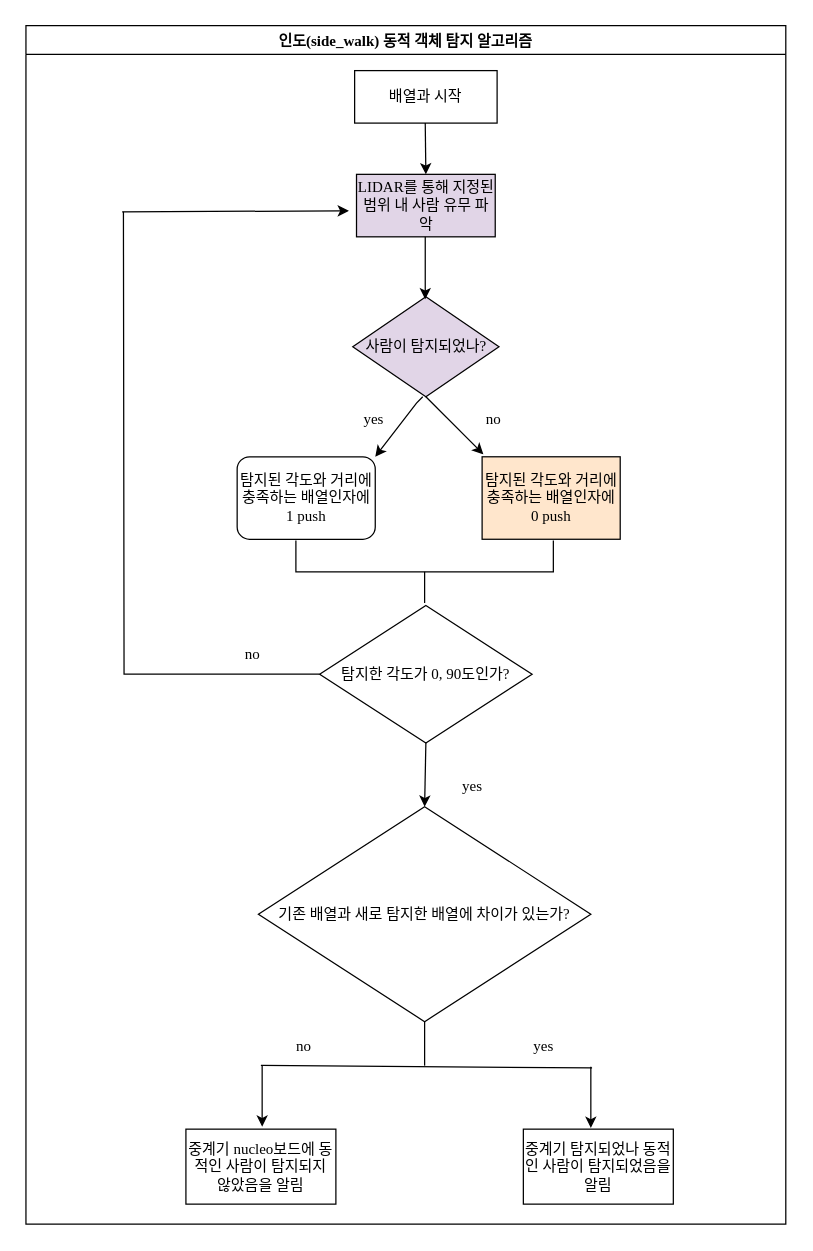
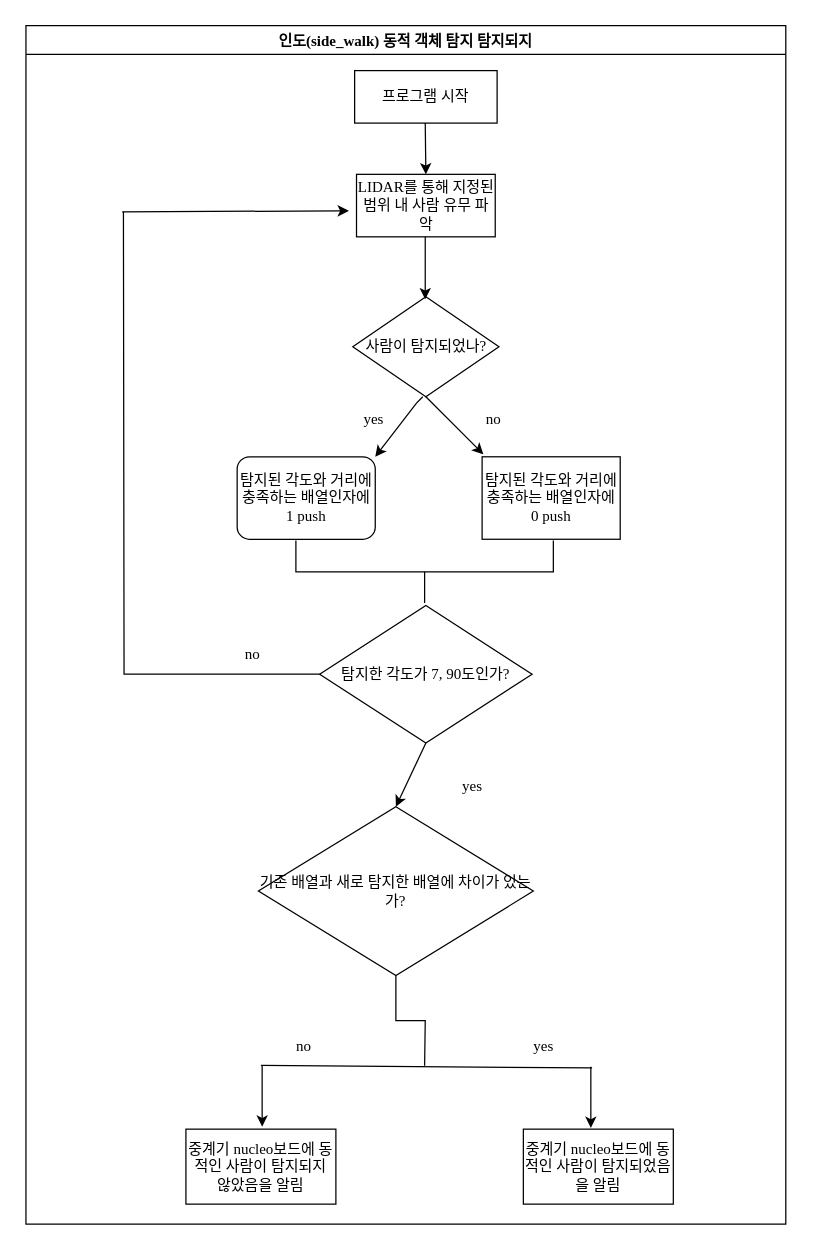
(405, 41) -> (405, 41)
(426, 97) -> (426, 97)
(426, 206) -> (426, 206)
(426, 347) -> (426, 347)
(551, 498) -> (551, 498)
(426, 674) -> (426, 674)
(424, 914) -> (396, 891)
(598, 1167) -> (598, 1167)
